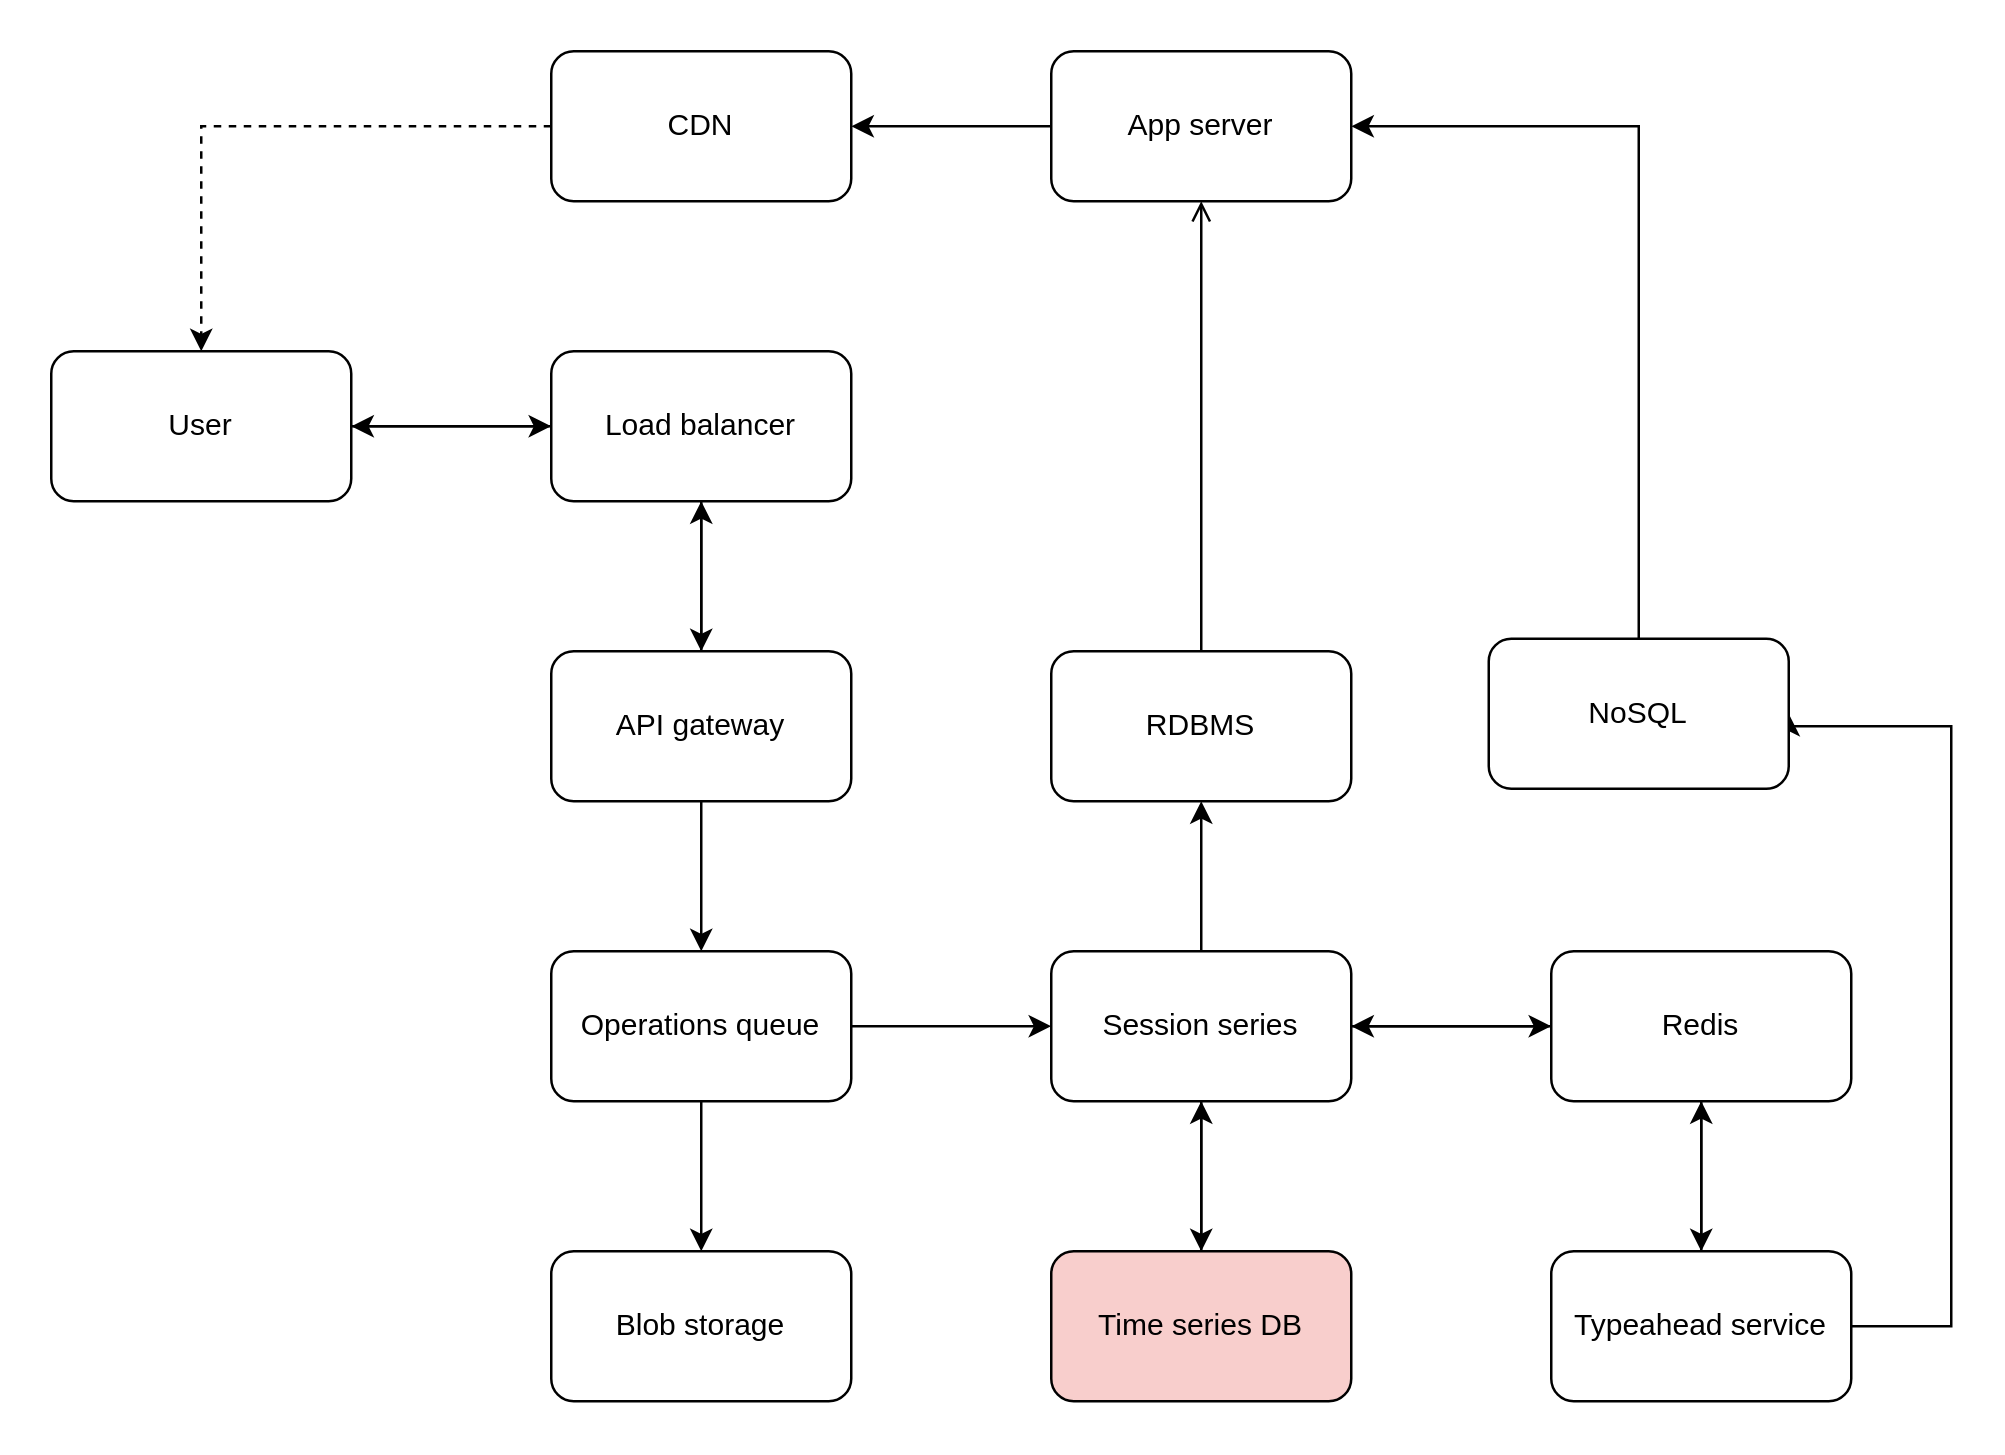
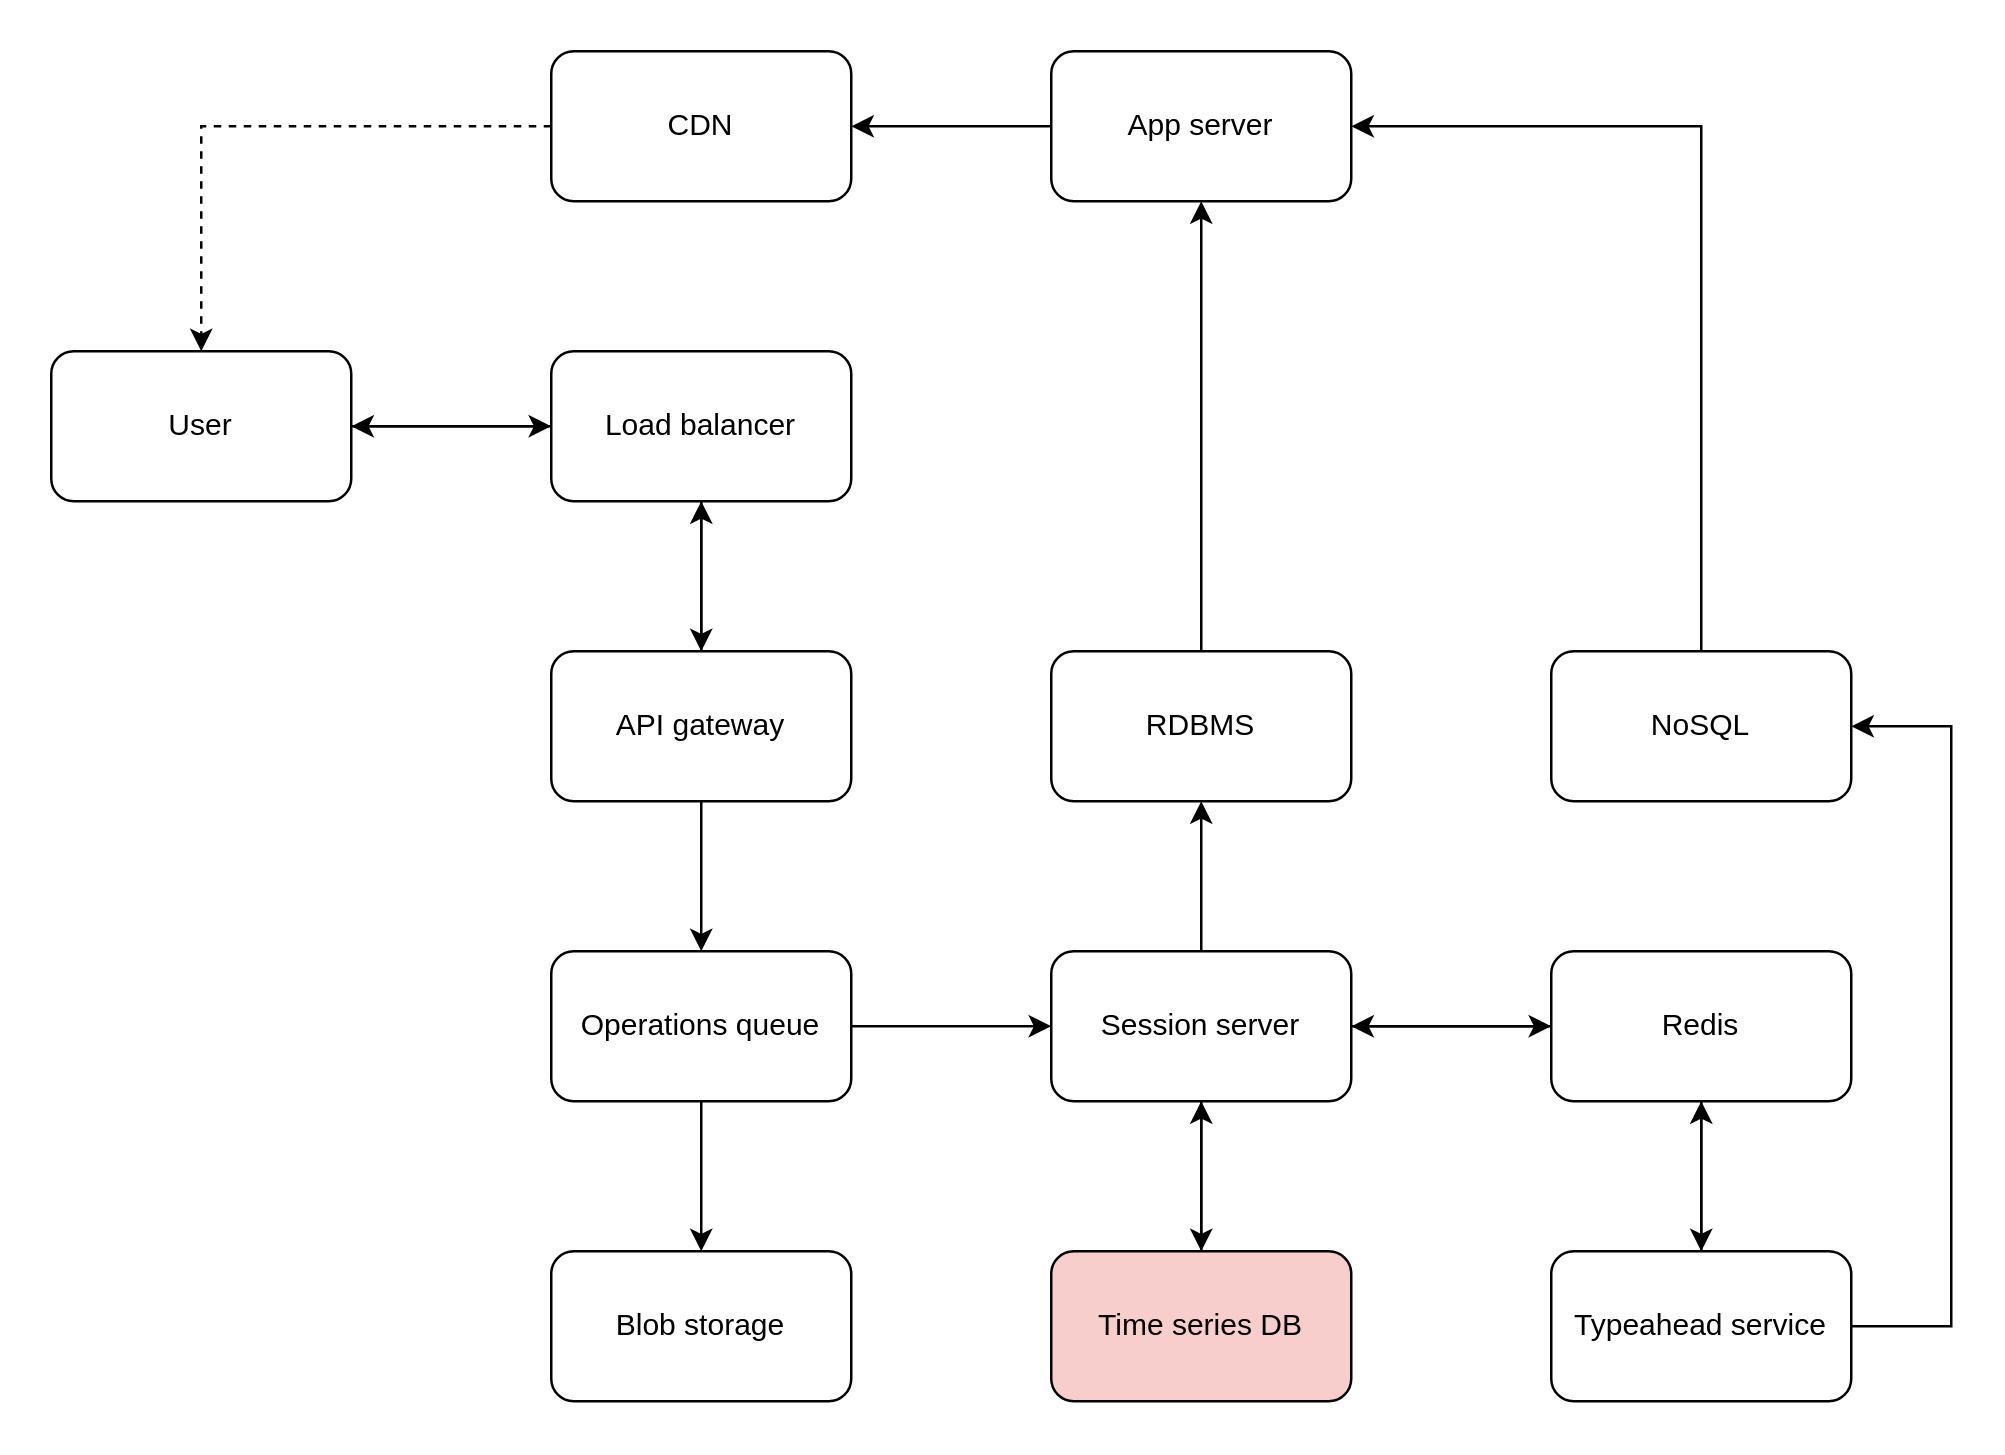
(1201, 215) -> (1201, 219)
(1639, 714) -> (1701, 726)
(1201, 1026) -> (1201, 1026)
